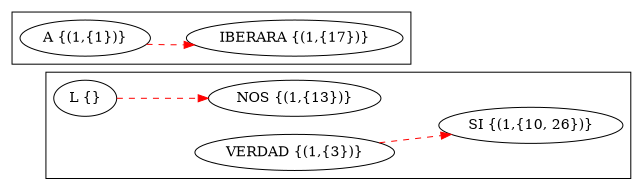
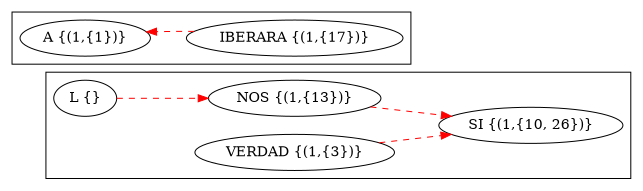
(165, 45) -> (176, 31)
none -> (406, 111)
